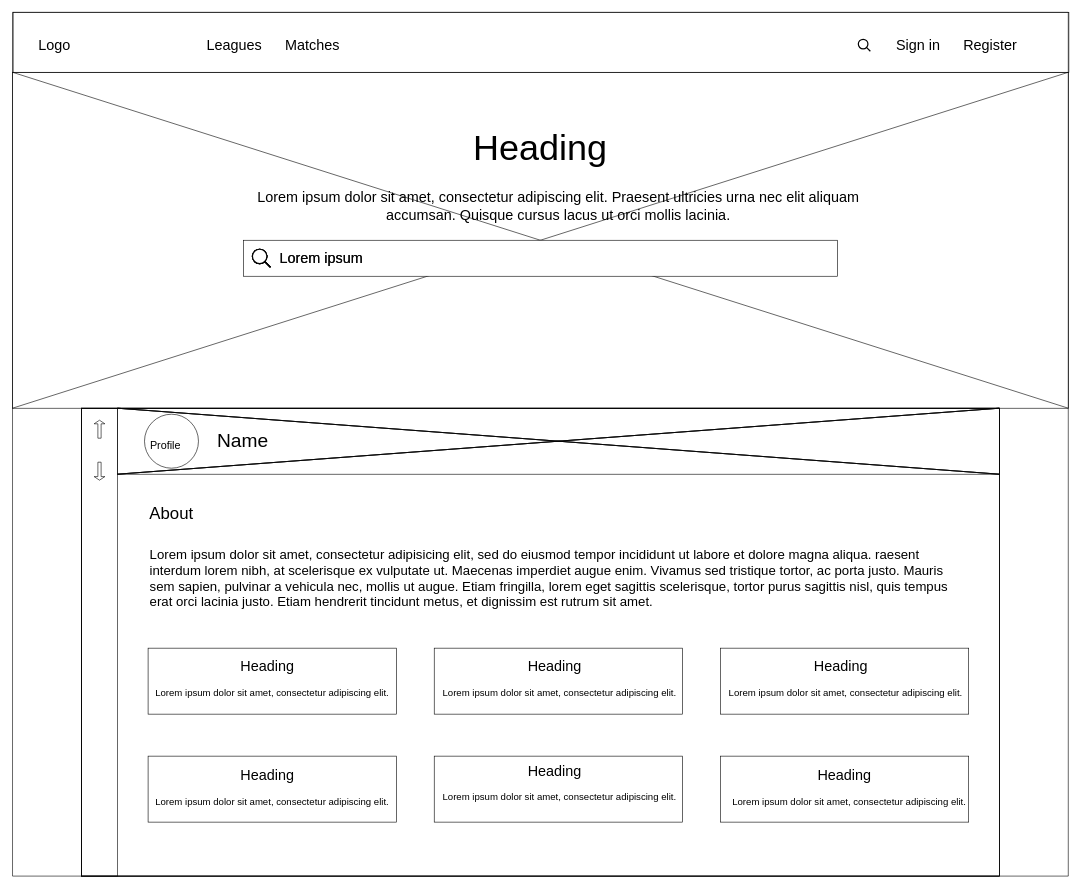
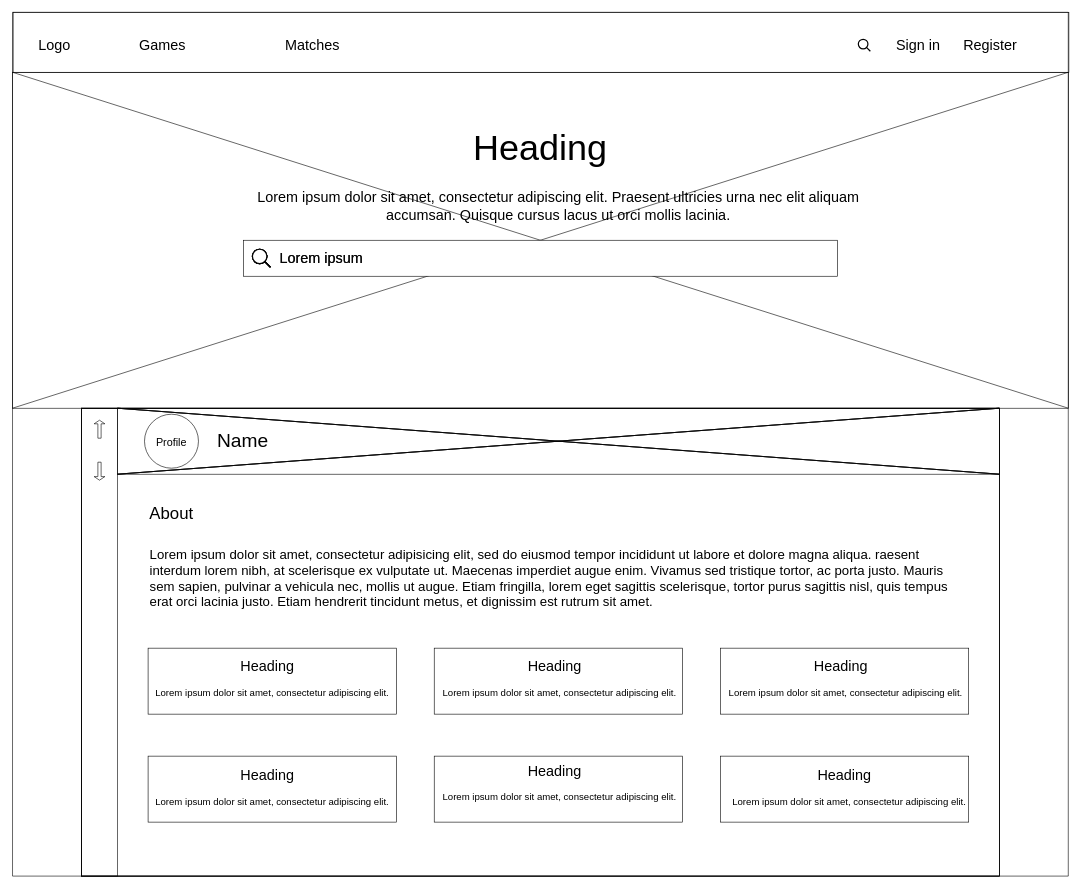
none -> (162, 45)
(234, 45) -> none
(165, 443) -> (171, 440)
